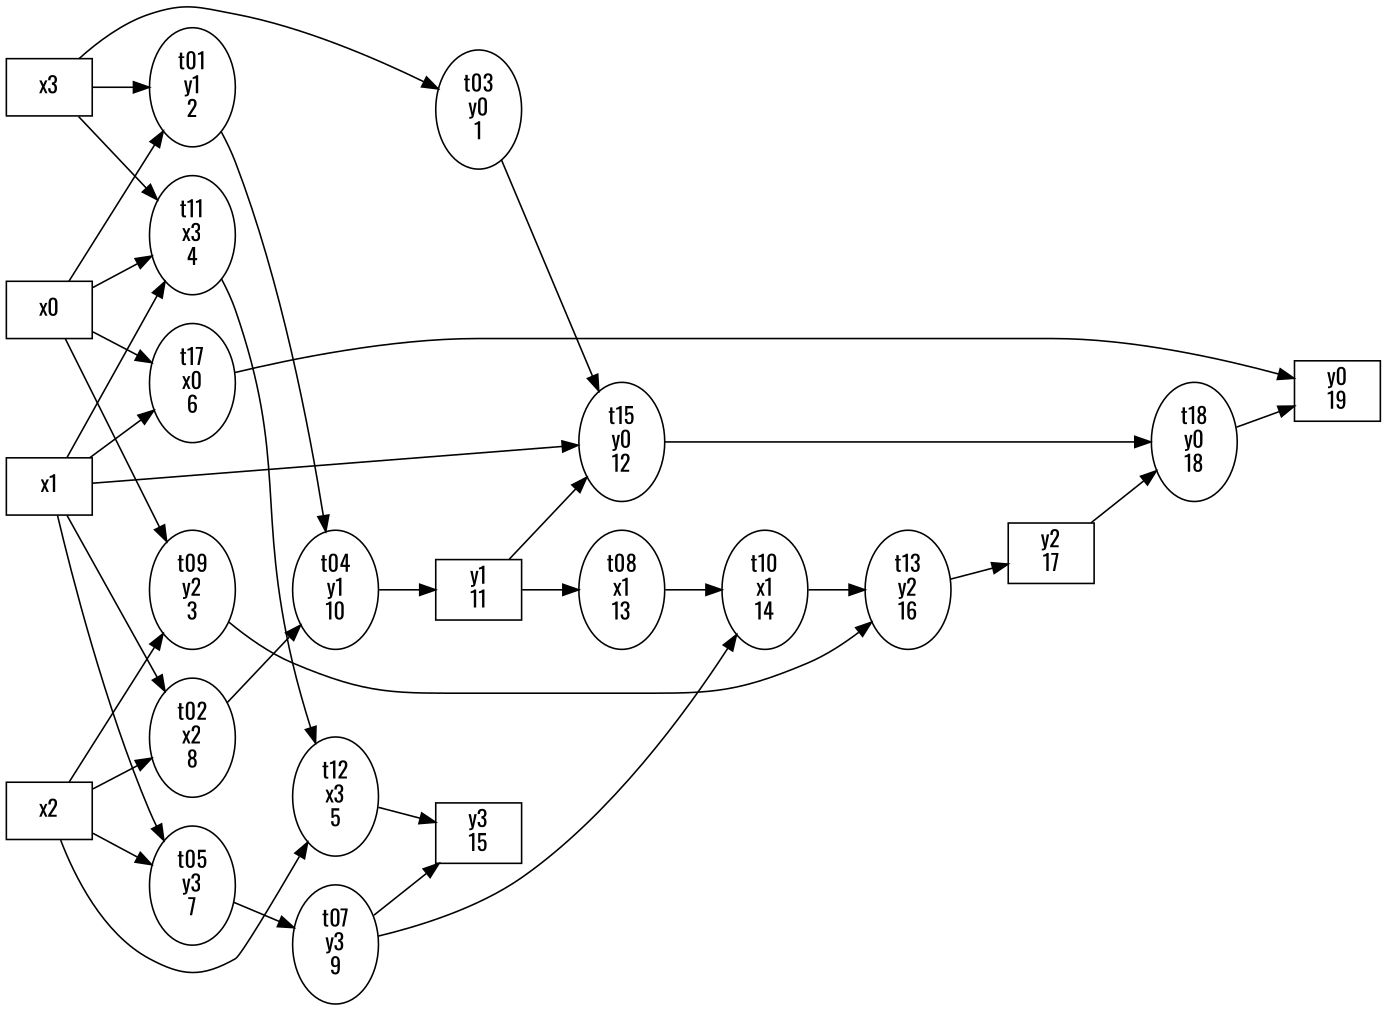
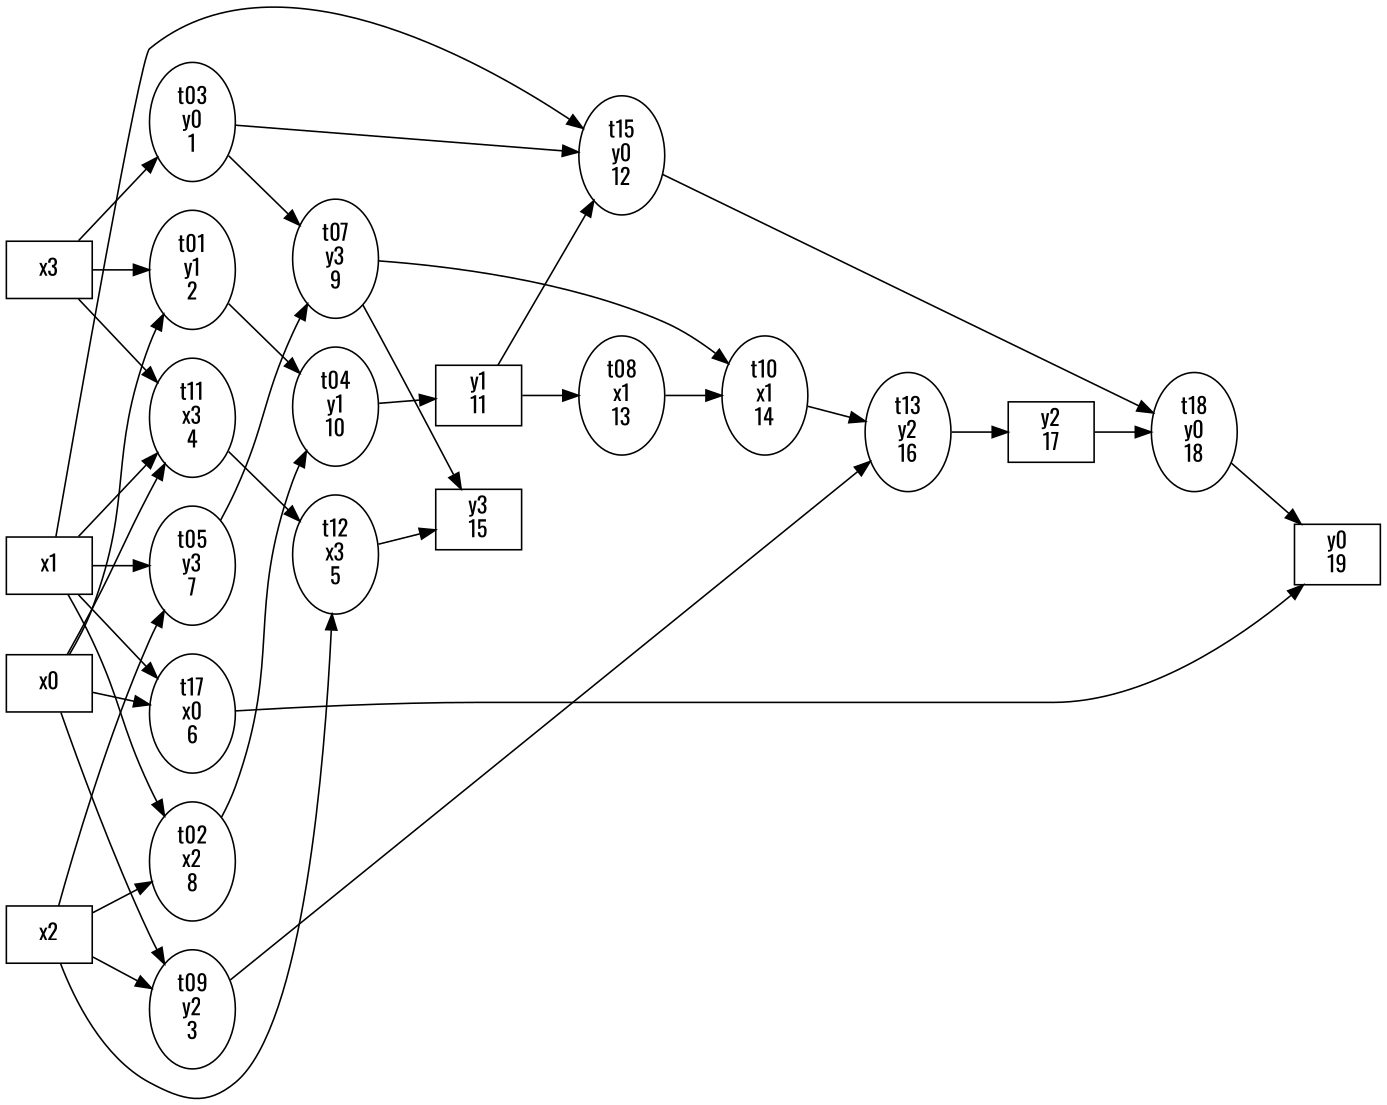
none -> (258, 185)
